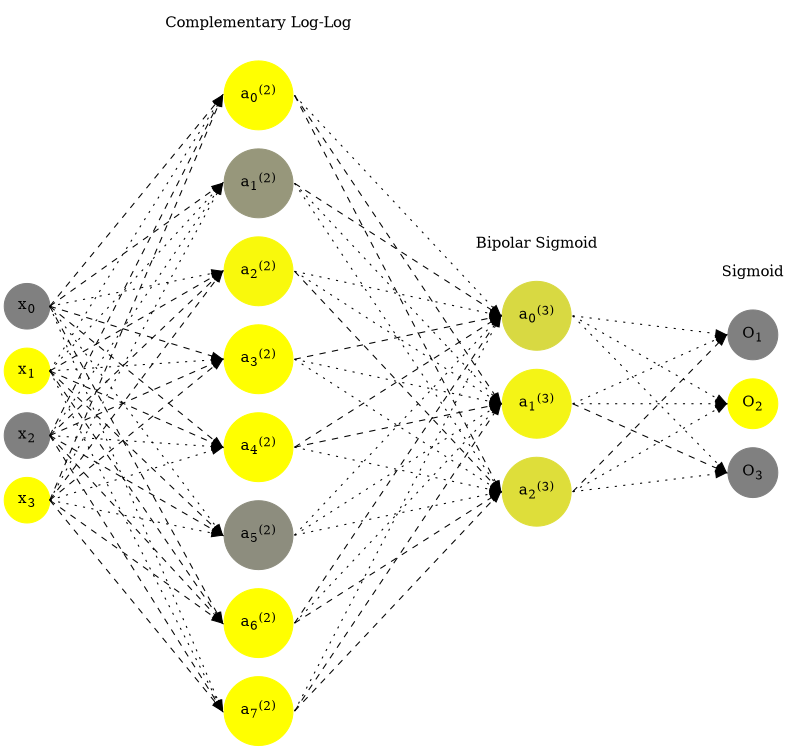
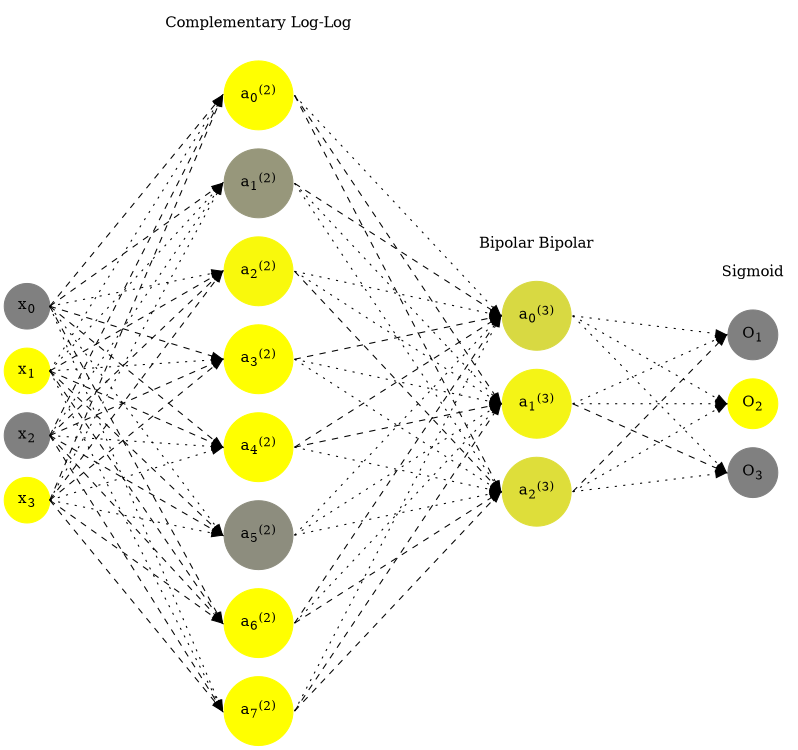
(537, 244) -> (537, 244)
